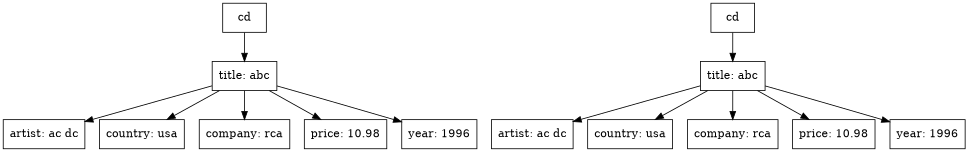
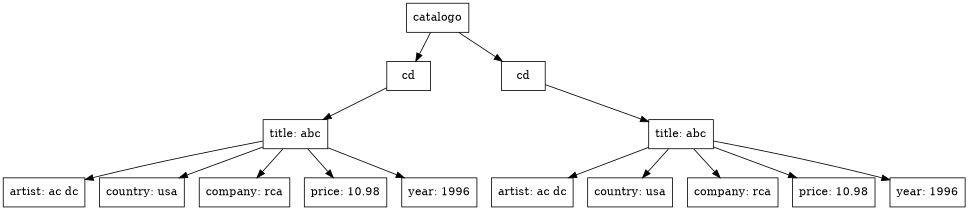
none -> (438, 18)
